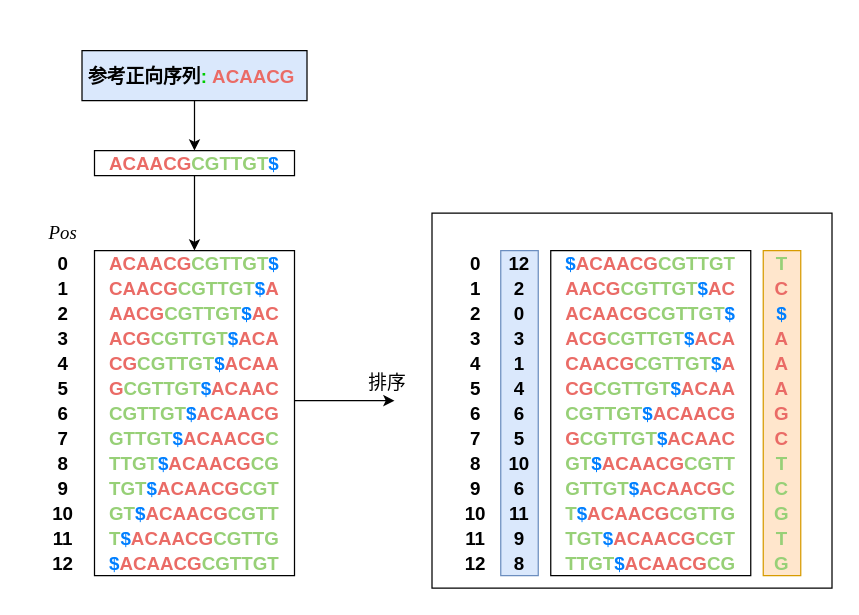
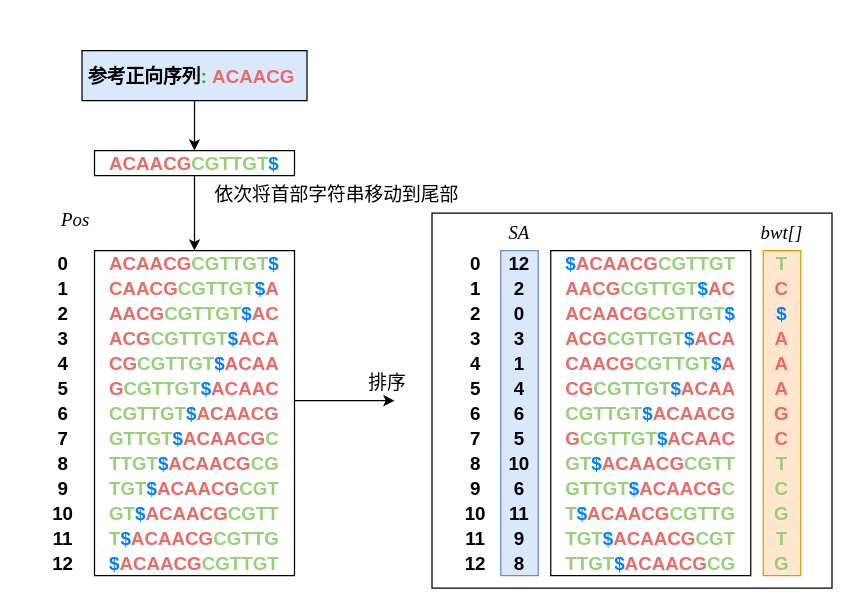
none -> (337, 194)
(63, 232) -> (76, 219)
none -> (519, 232)
none -> (782, 232)
